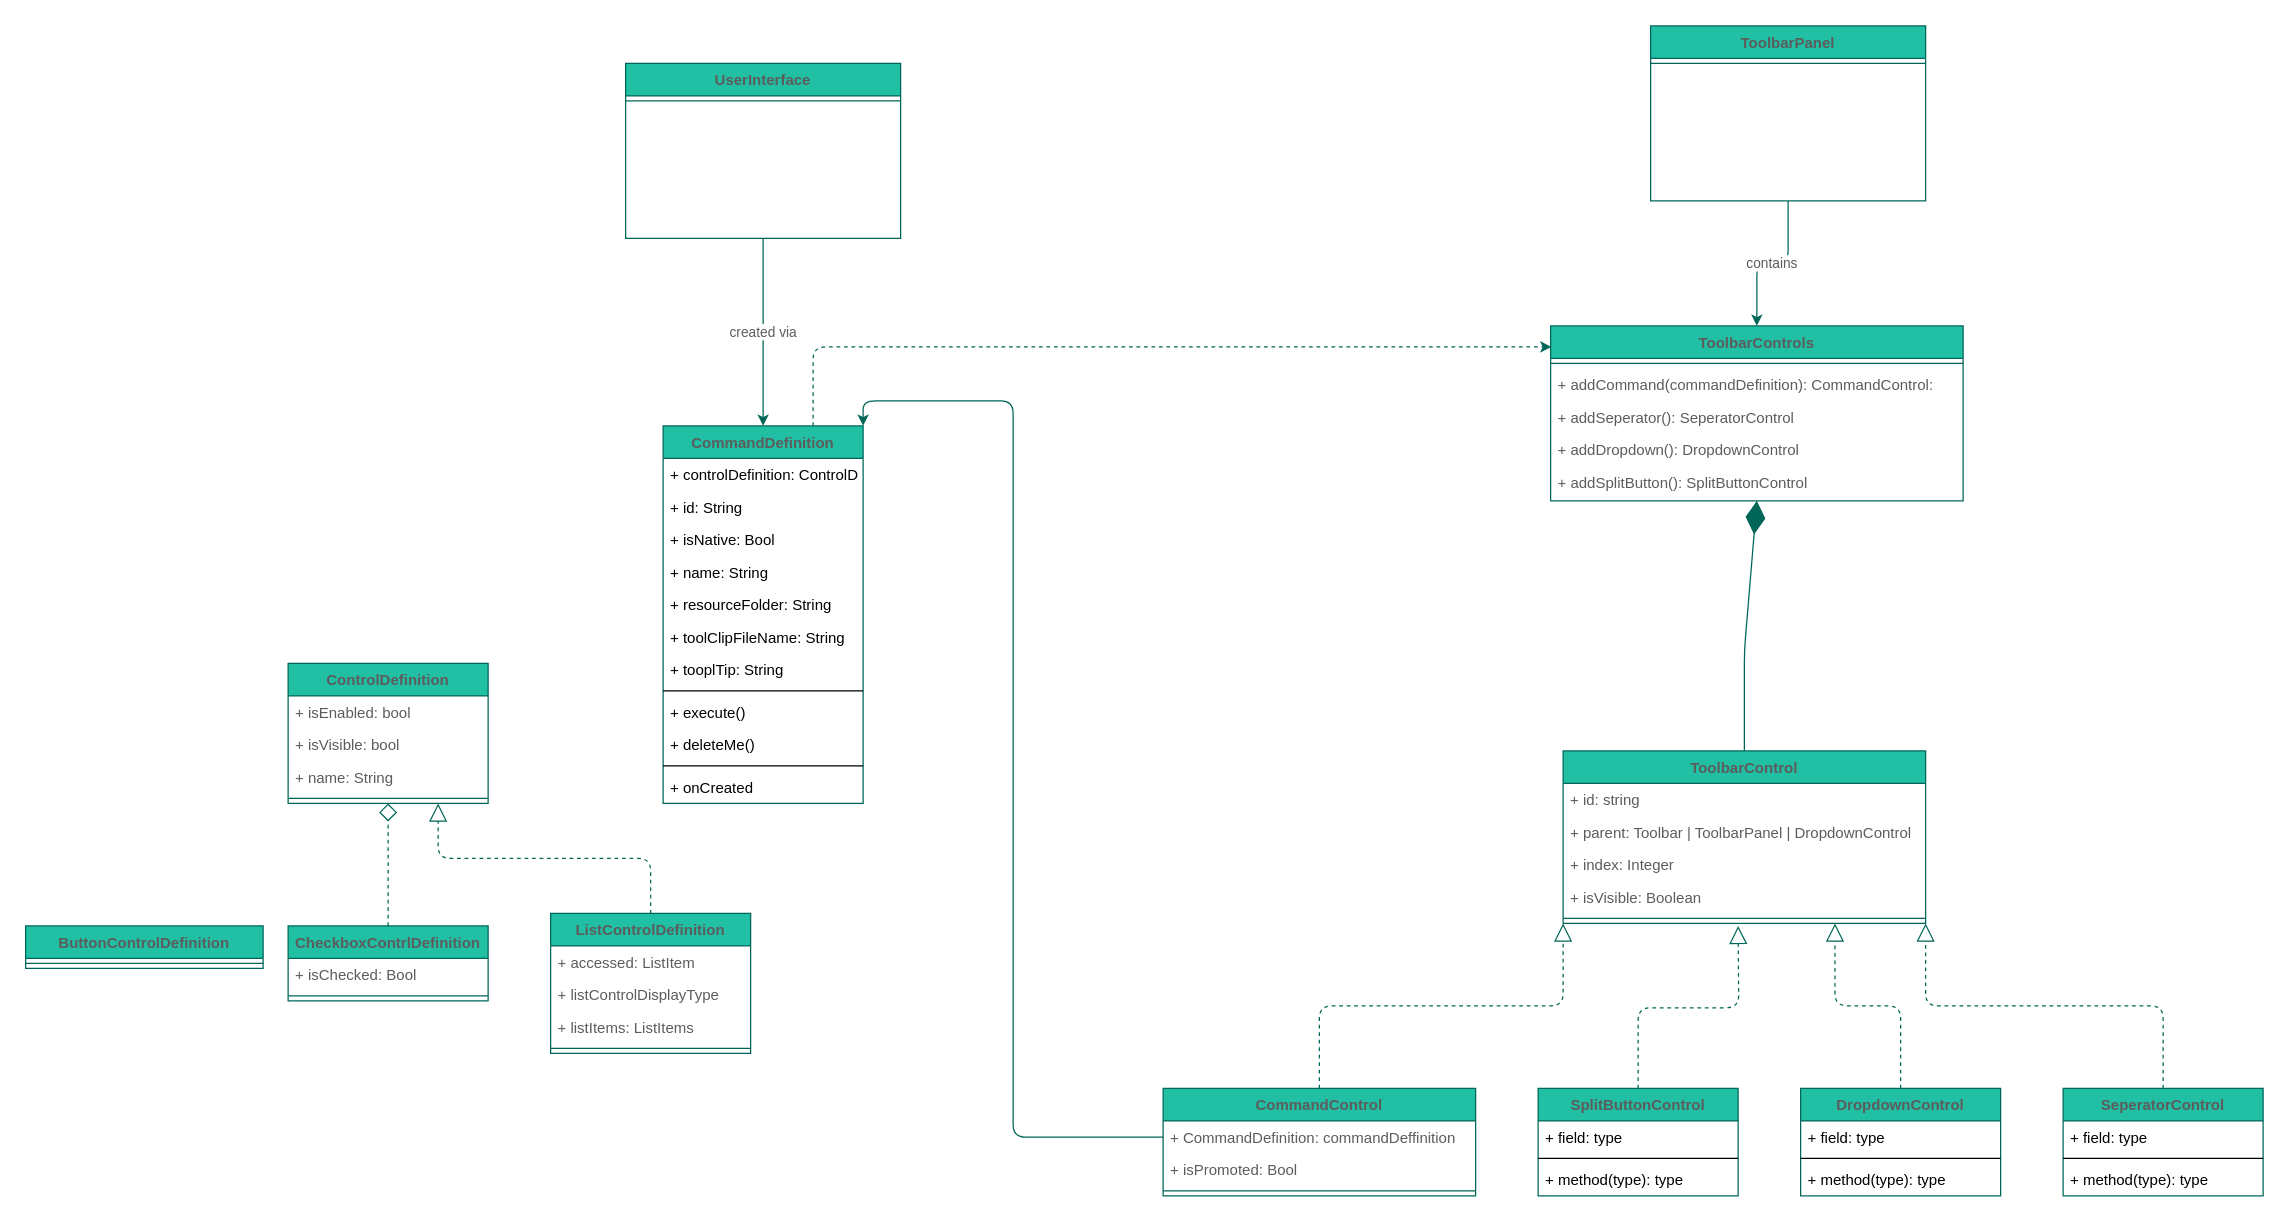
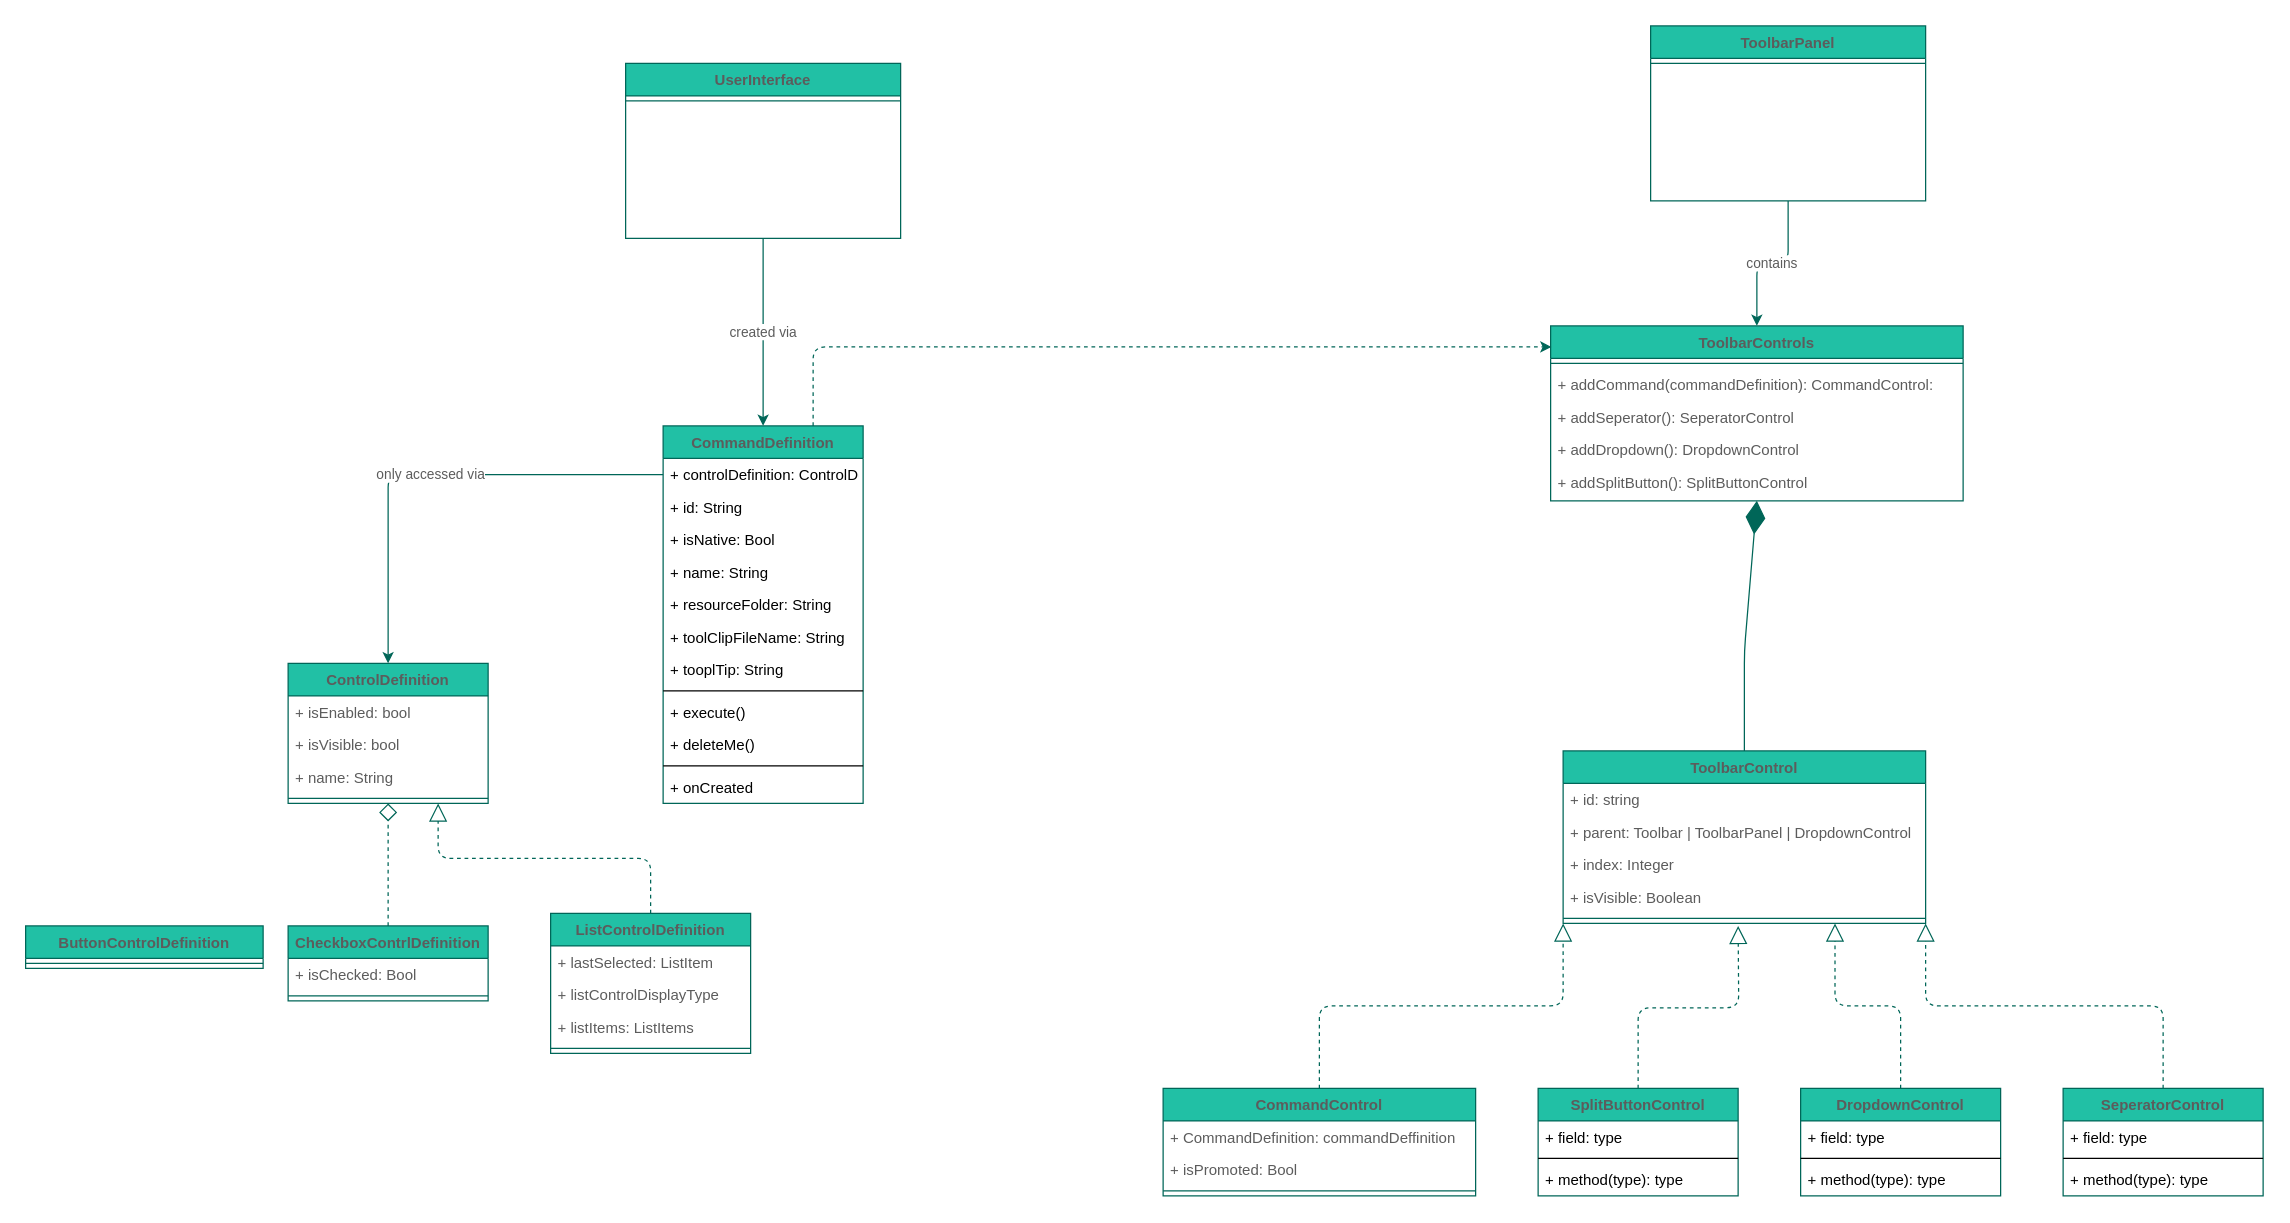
none -> (440, 474)
(1013, 764) -> none
(634, 963) -> (647, 963)
